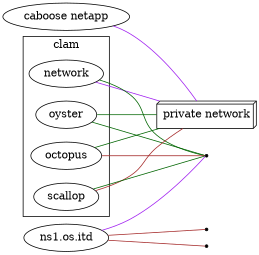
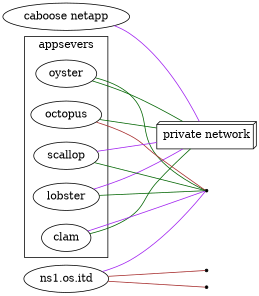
(66, 45) -> (66, 45)
(66, 74) -> (66, 197)
(142, 164) -> (127, 147)
none -> (66, 238)
